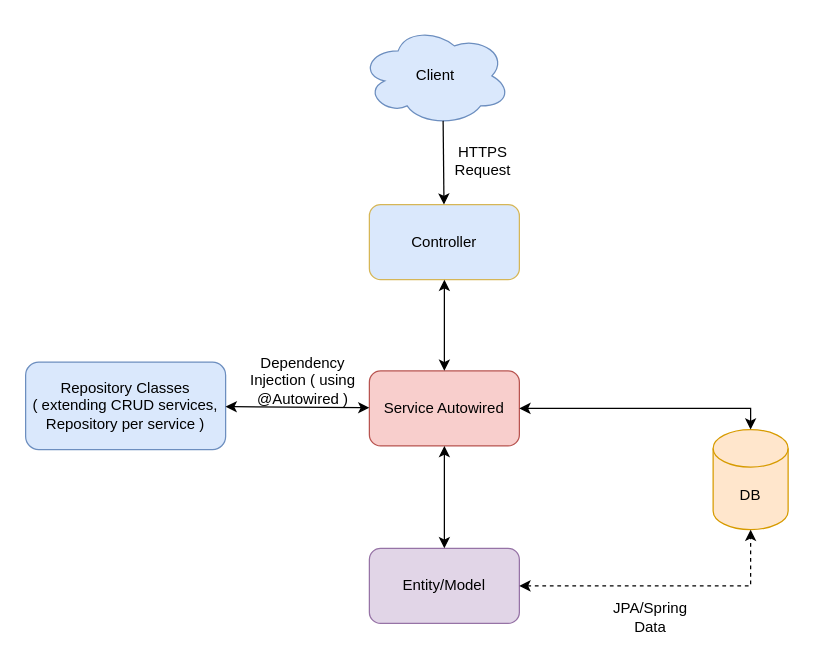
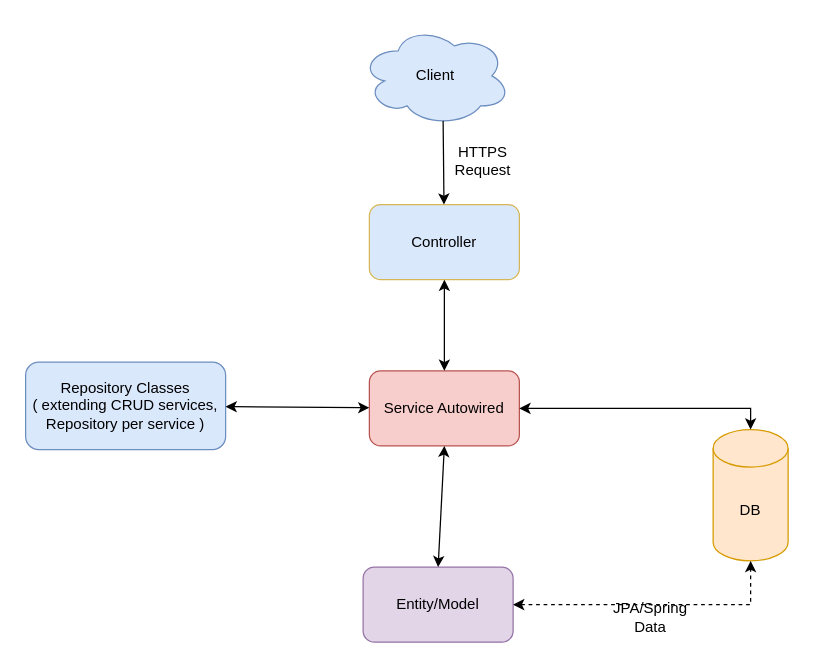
(303, 381) -> none
(751, 479) -> (751, 495)
(444, 586) -> (438, 604)
